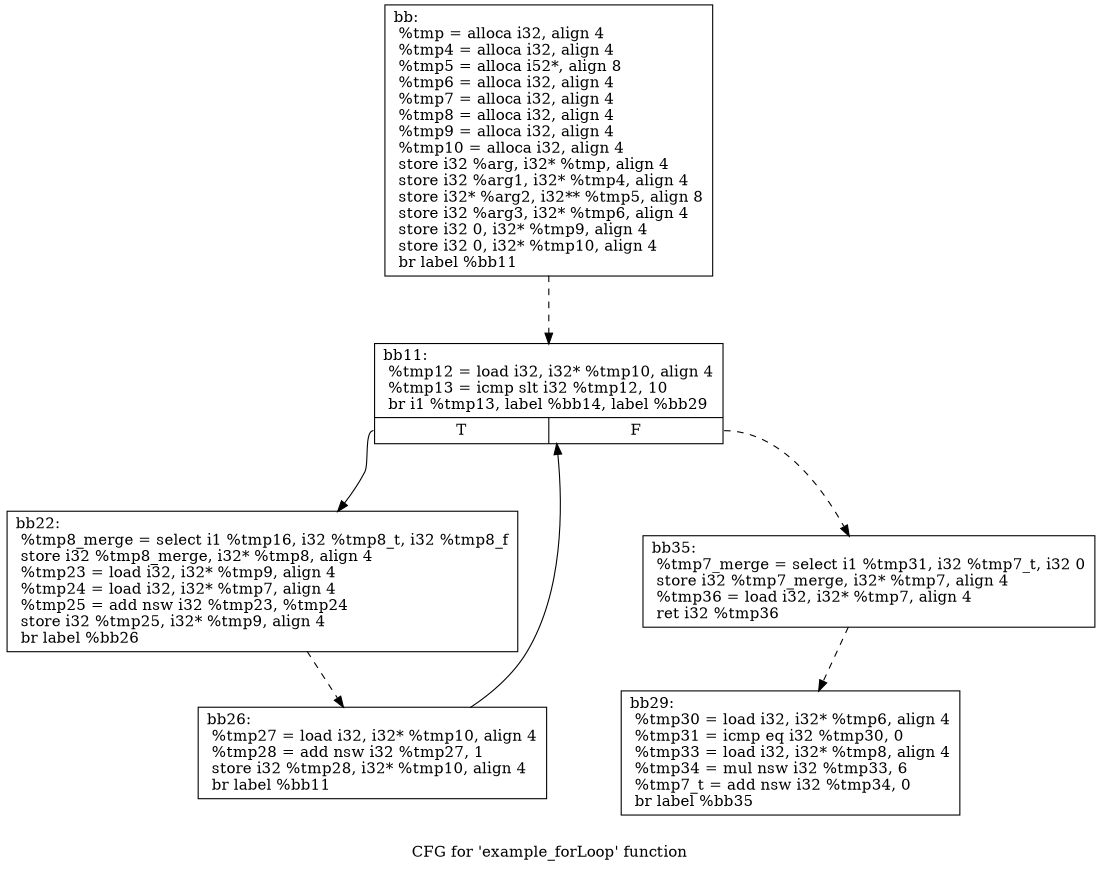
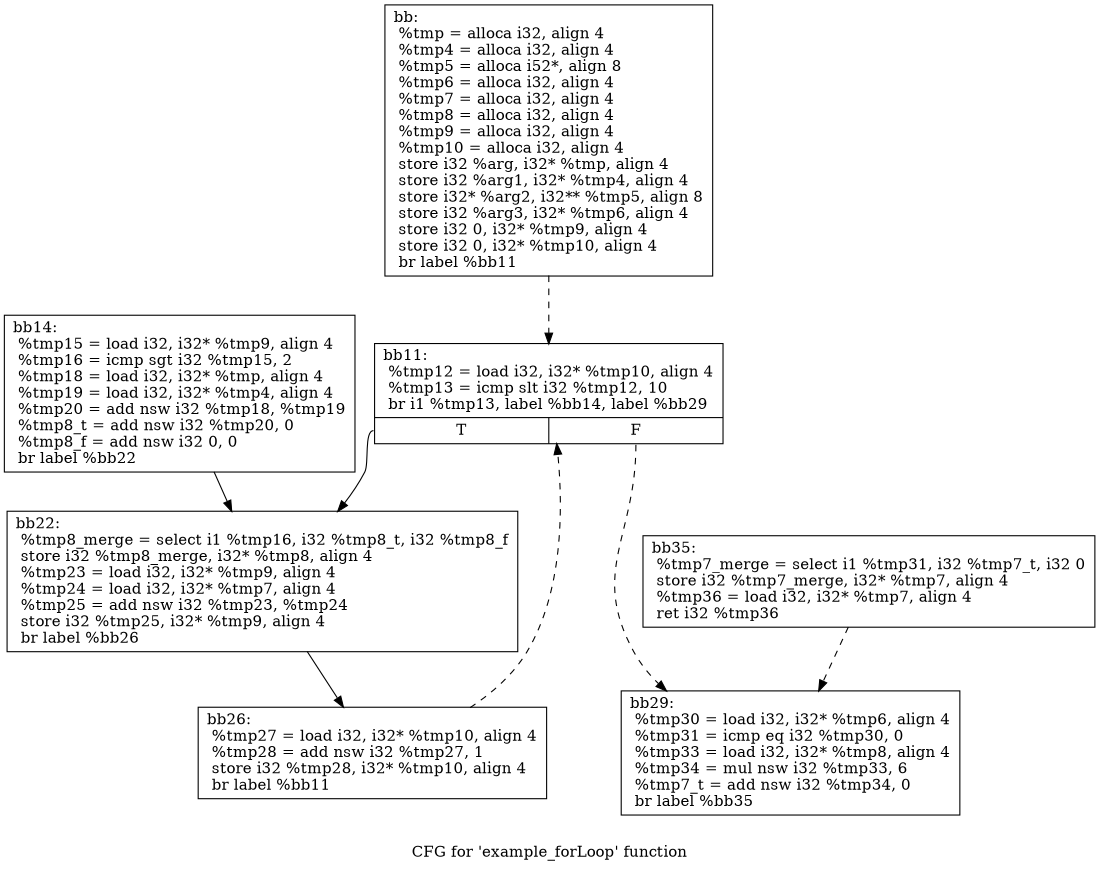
none -> (180, 394)
(796, 462) -> (616, 569)
(550, 595) -> (550, 595)
(322, 675) -> (322, 675)
